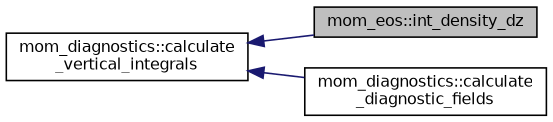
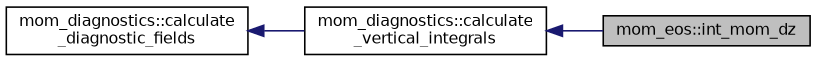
(426, 22) -> (707, 31)
(284, 75) -> (284, 31)
